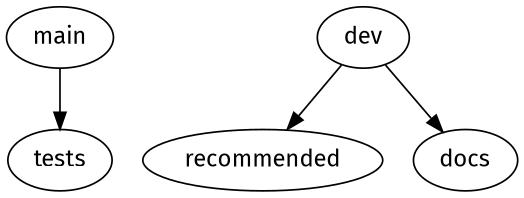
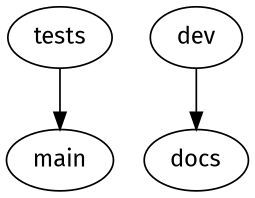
(60, 90) -> (60, 90)
(263, 160) -> none
